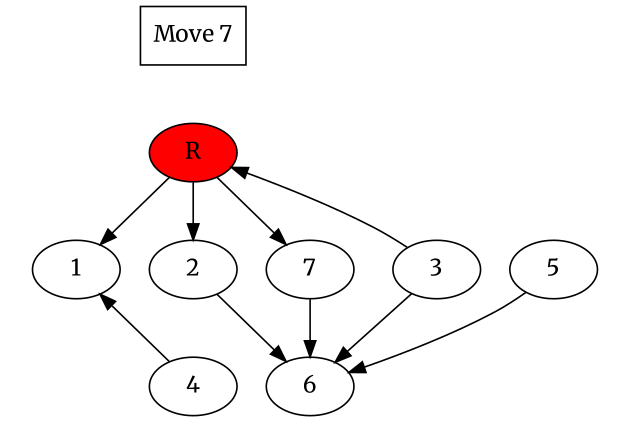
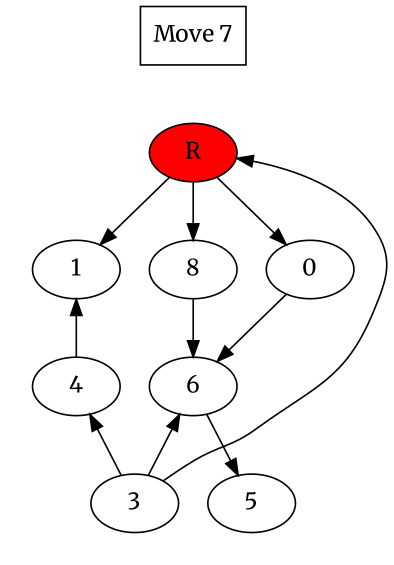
(193, 270) -> (193, 270)
(310, 270) -> (310, 270)
(448, 335) -> (219, 438)
none -> (109, 451)
